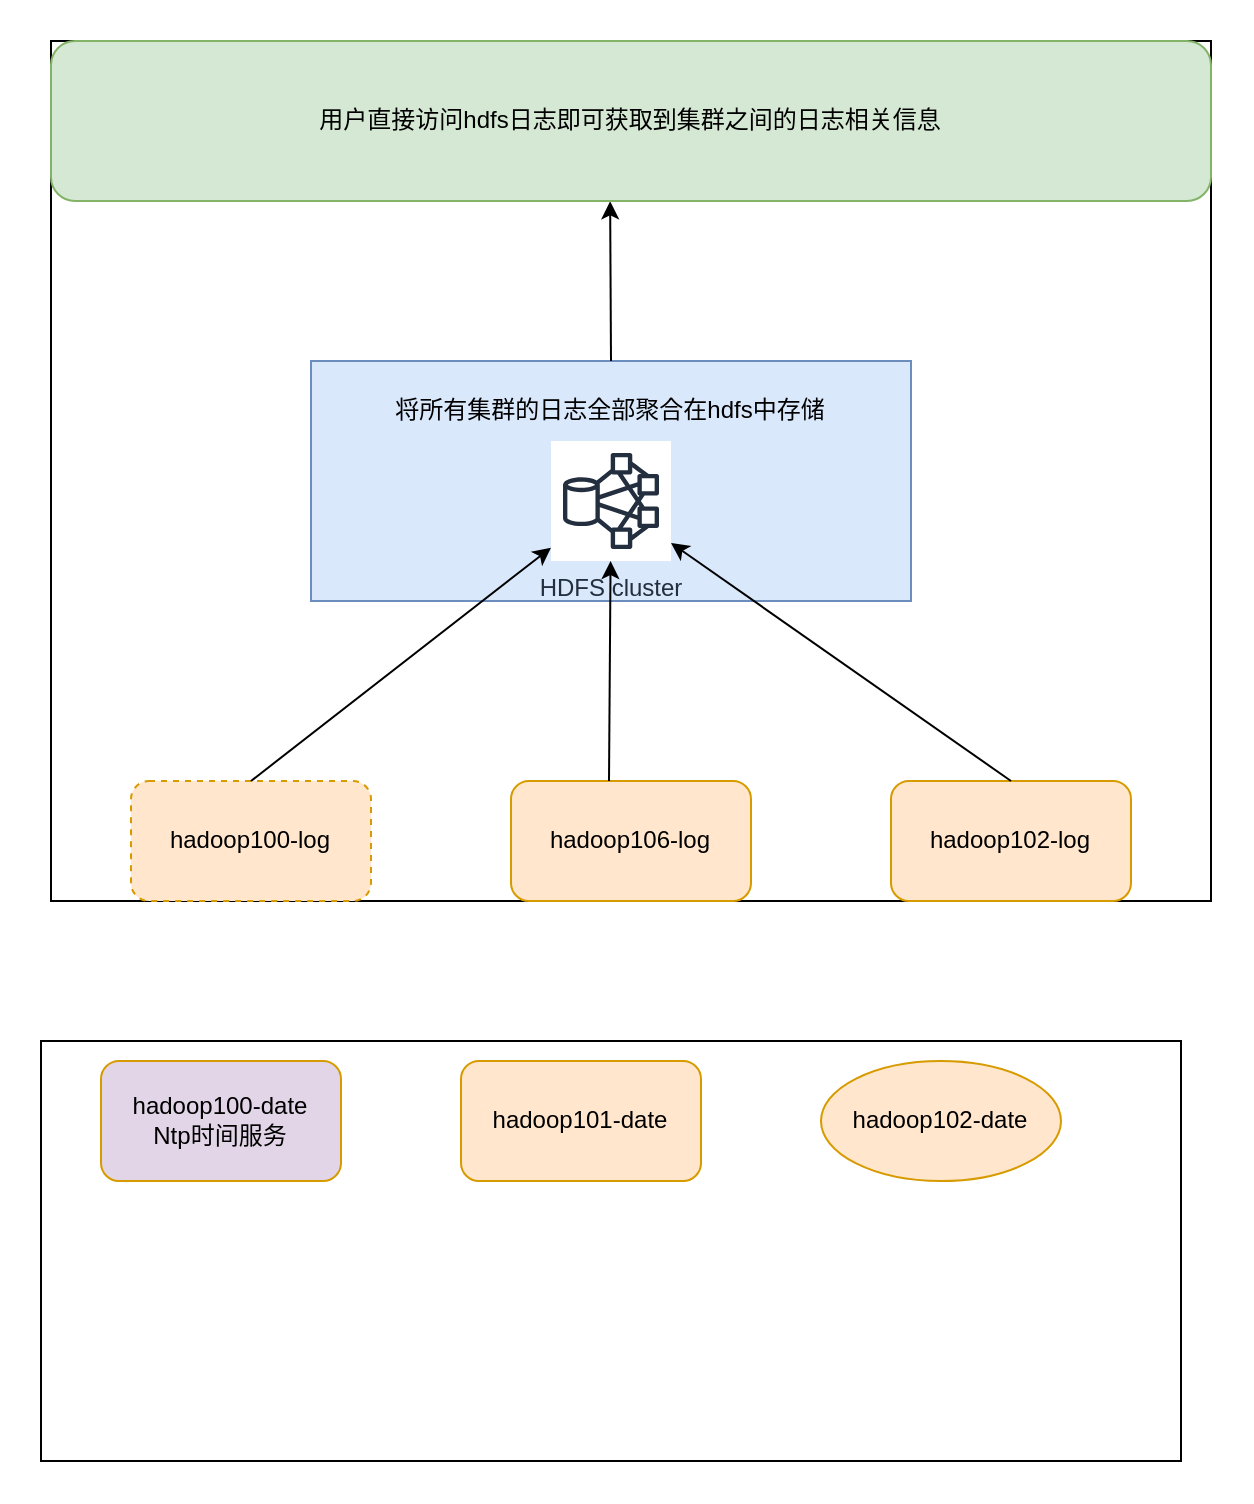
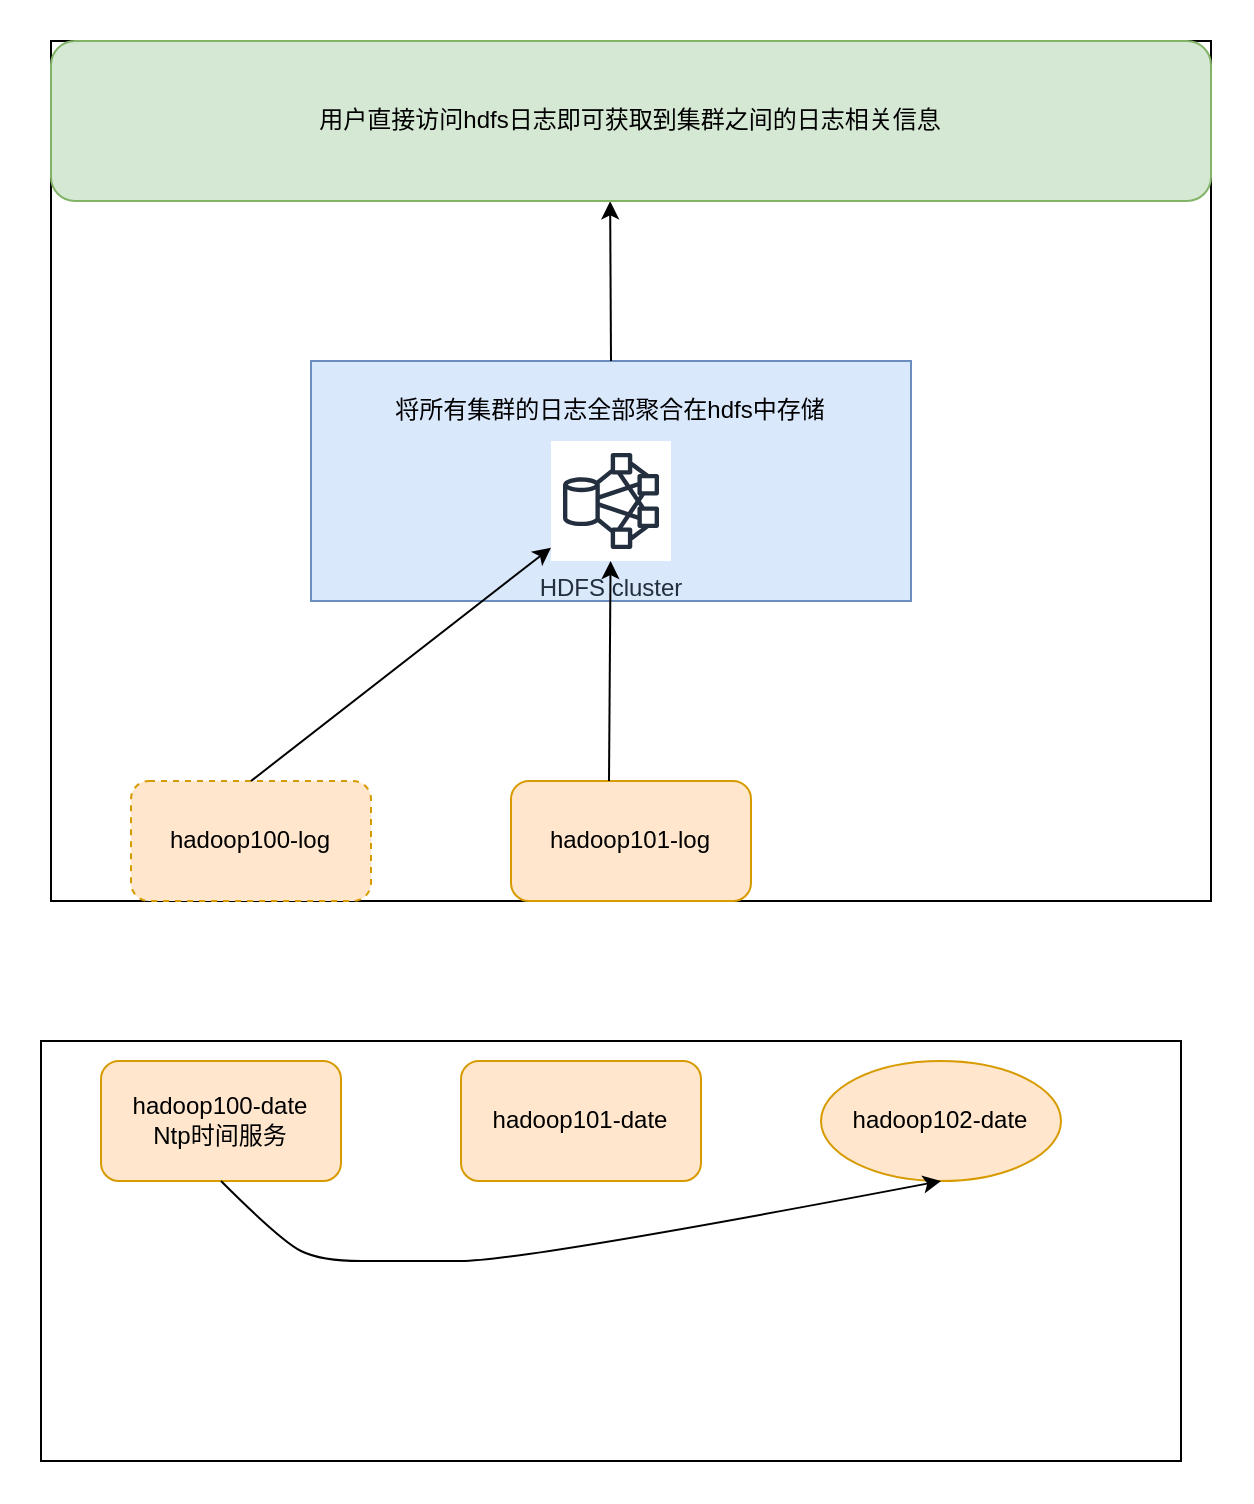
(846, 666) -> none
(631, 841) -> (631, 841)
(1011, 841) -> none
(221, 1121) -> (221, 1121)
none -> (570, 1248)
